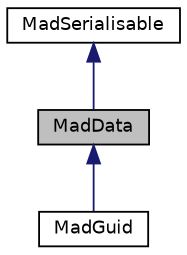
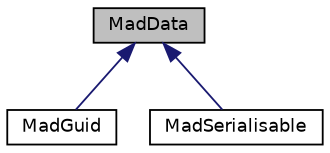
(94, 86) -> (199, 83)
